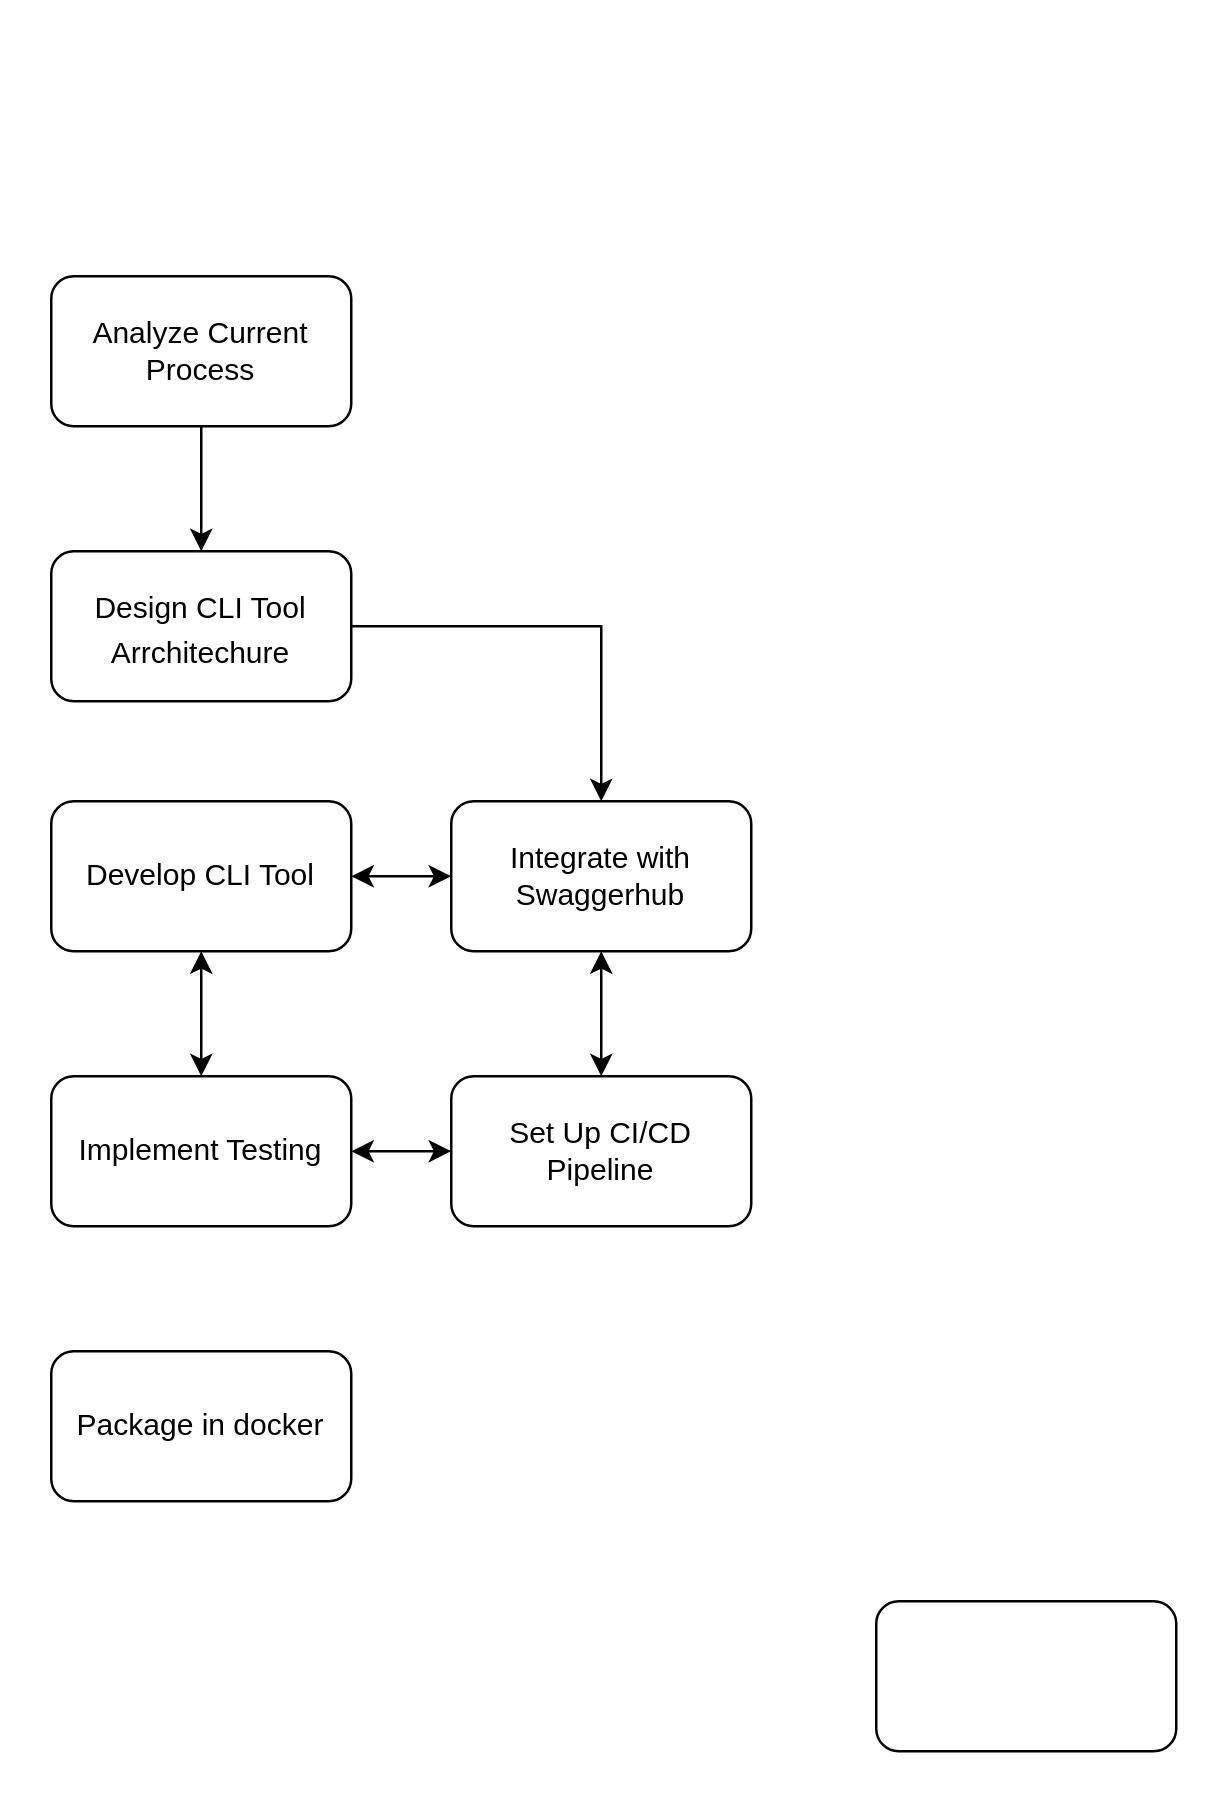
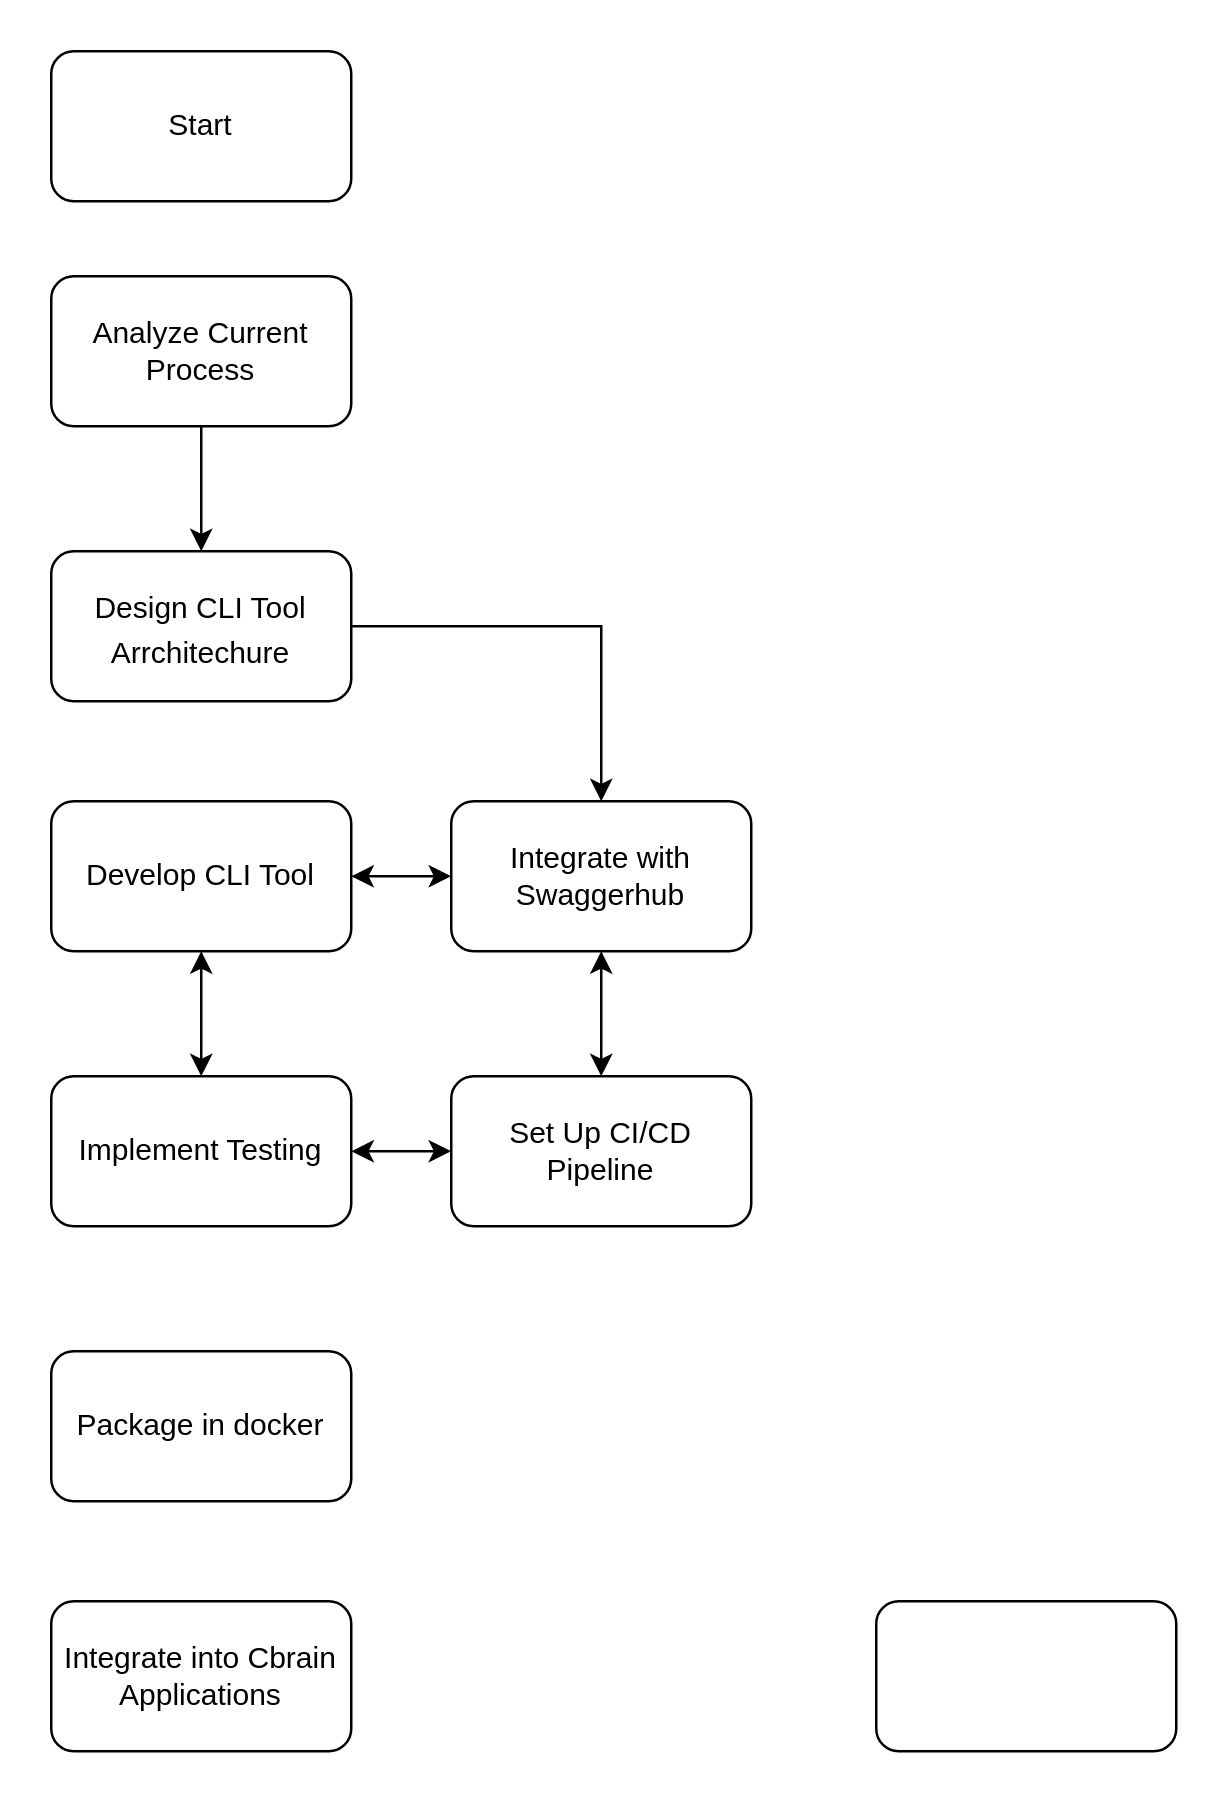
none -> (201, 126)
none -> (201, 1676)
